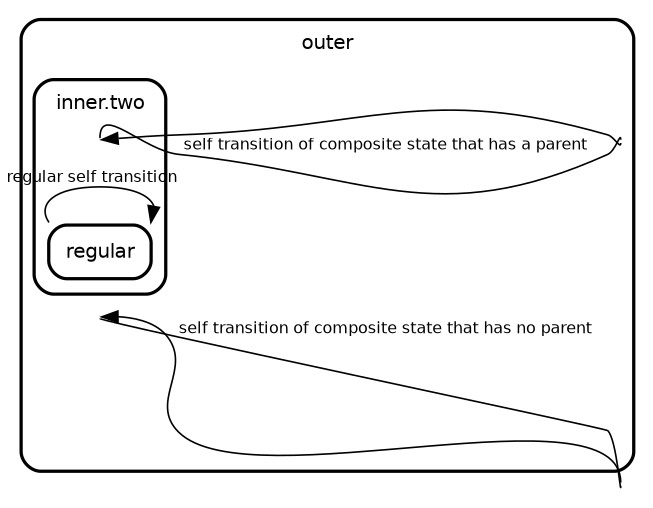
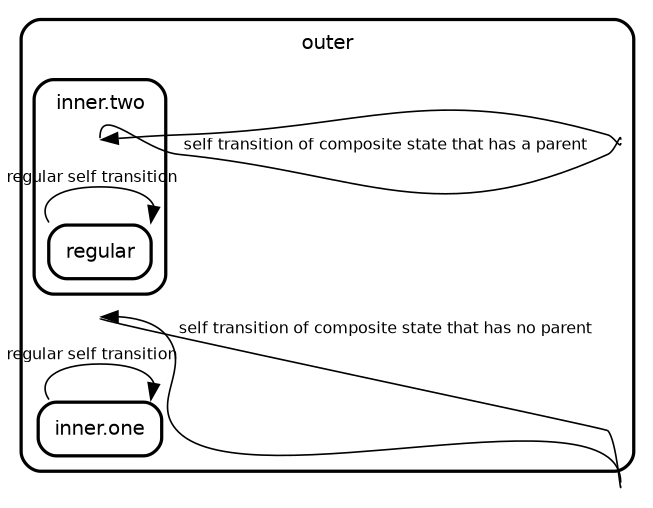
none -> (100, 429)
